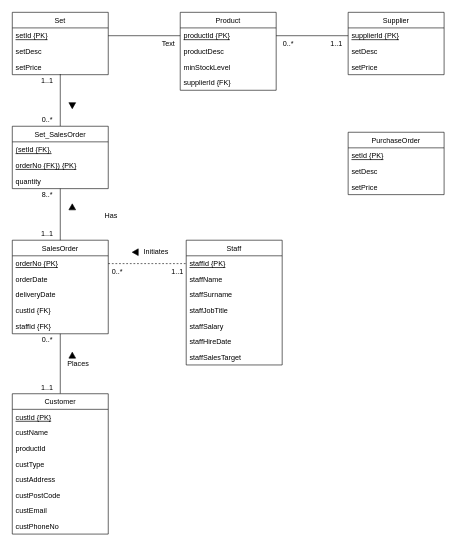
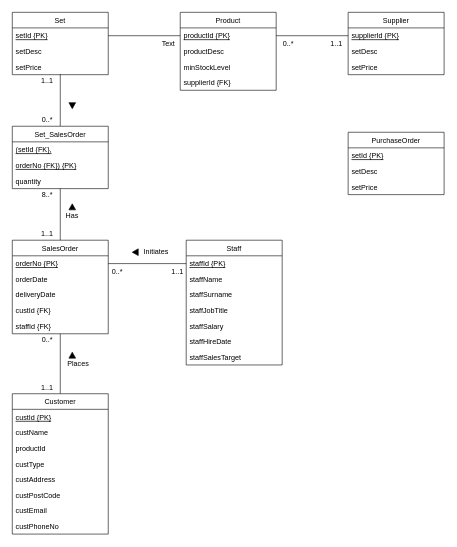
(111, 216) -> (72, 216)
(147, 264) -> (147, 264)
